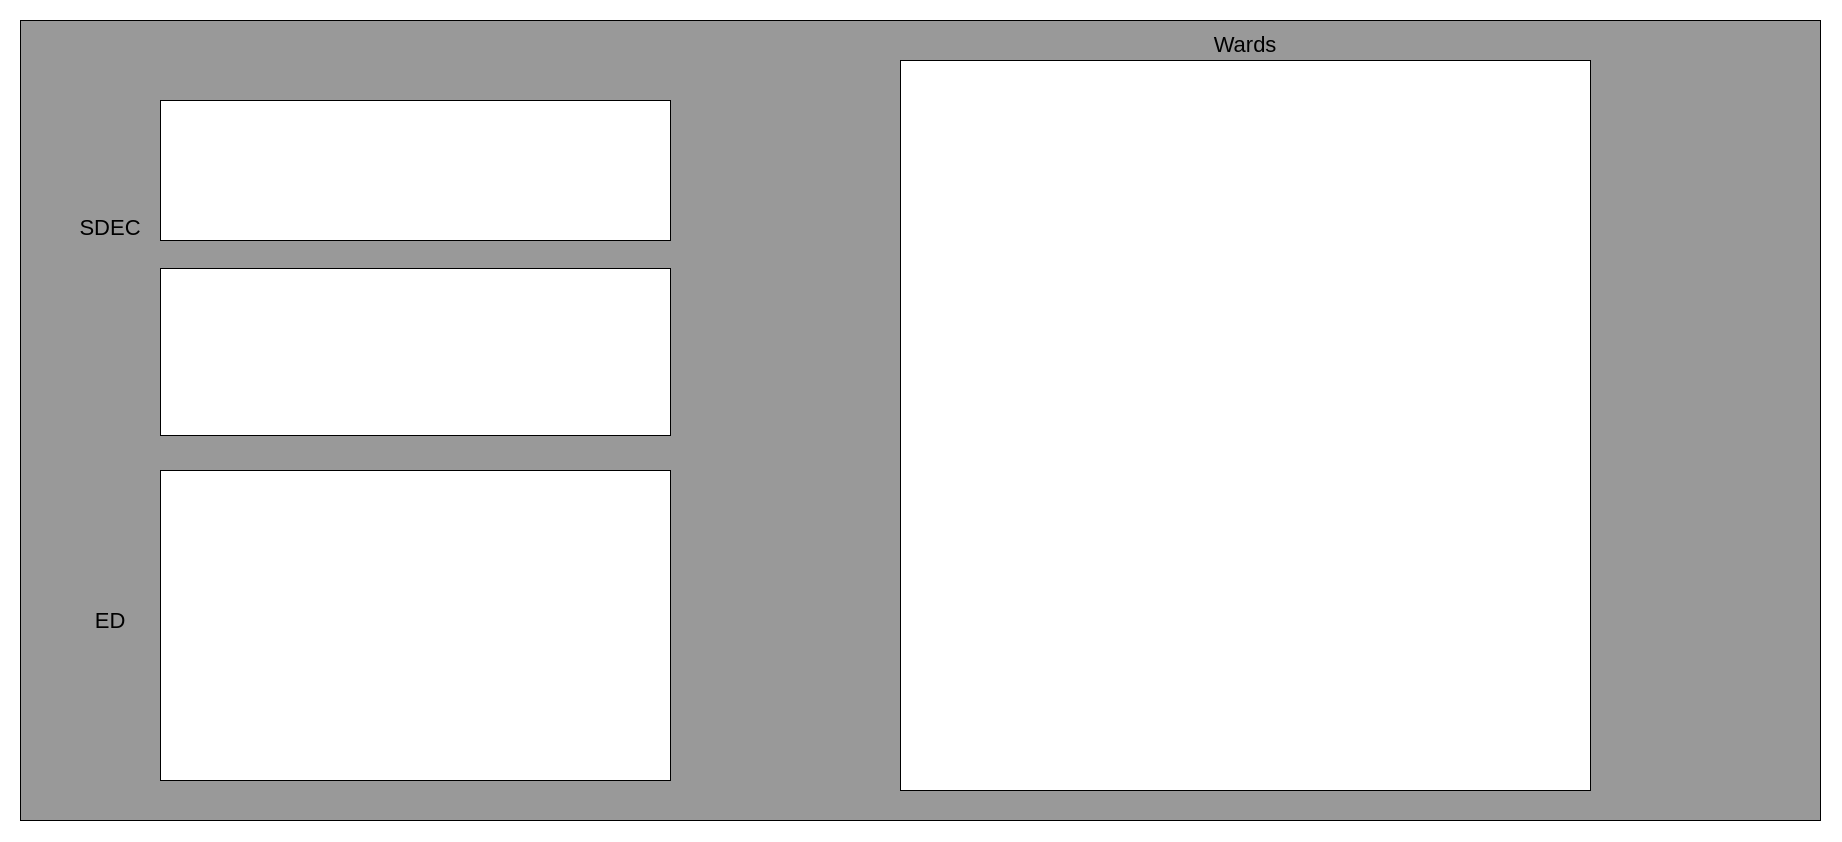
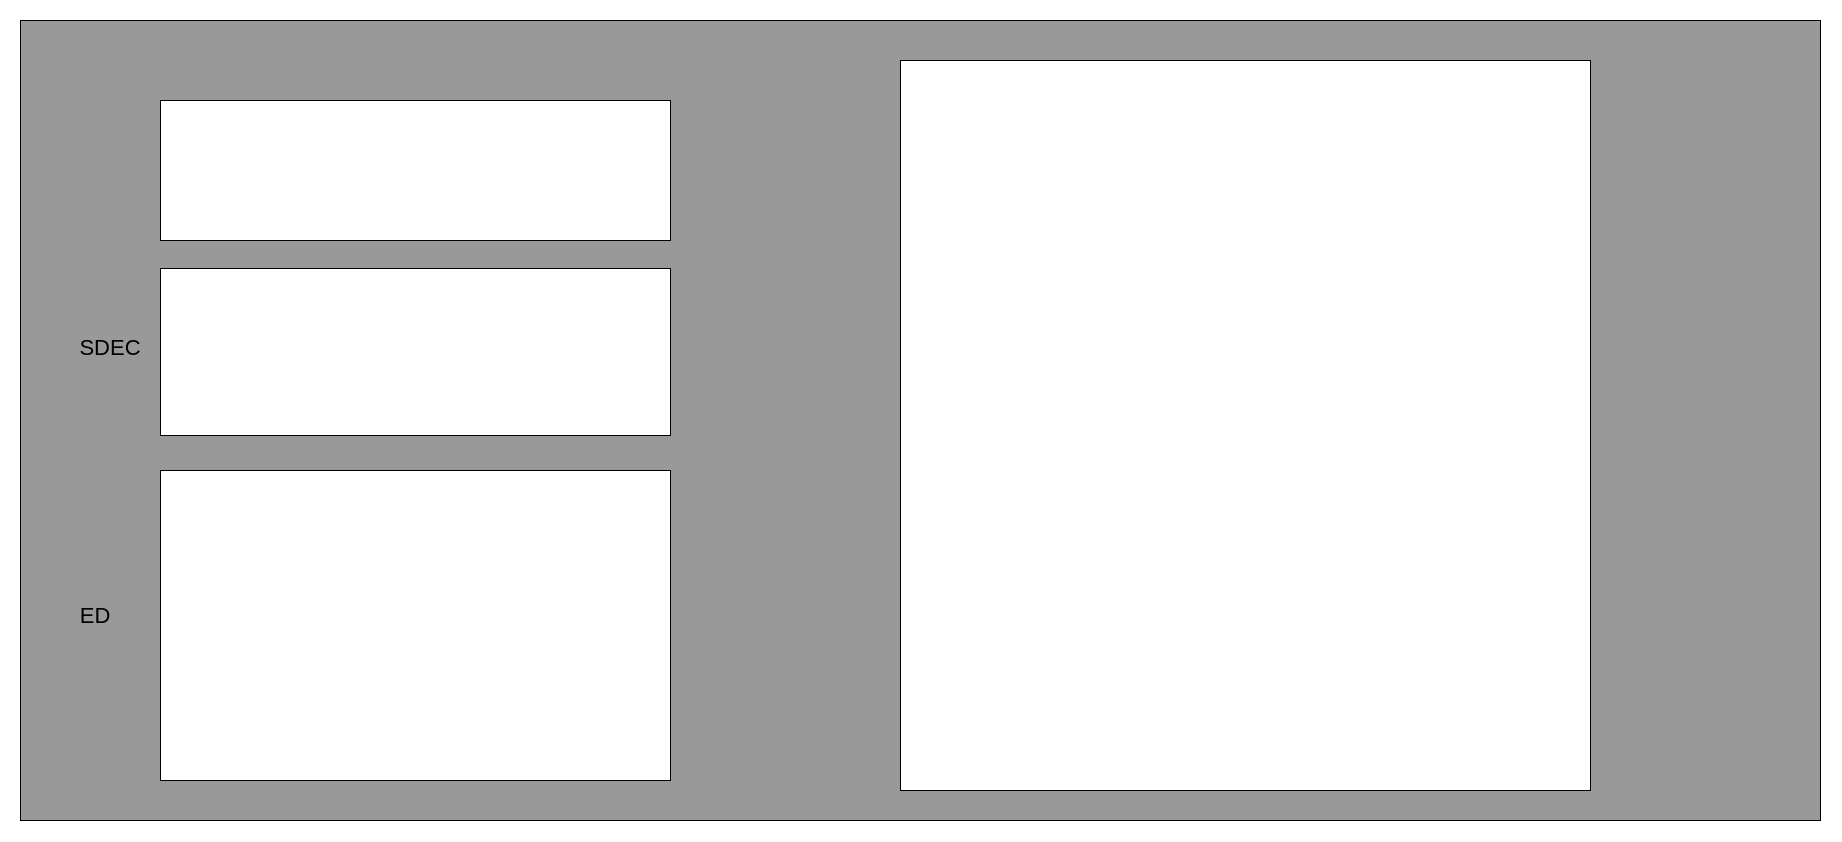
(1246, 46) -> none
(111, 229) -> (111, 349)
(111, 622) -> (96, 617)
